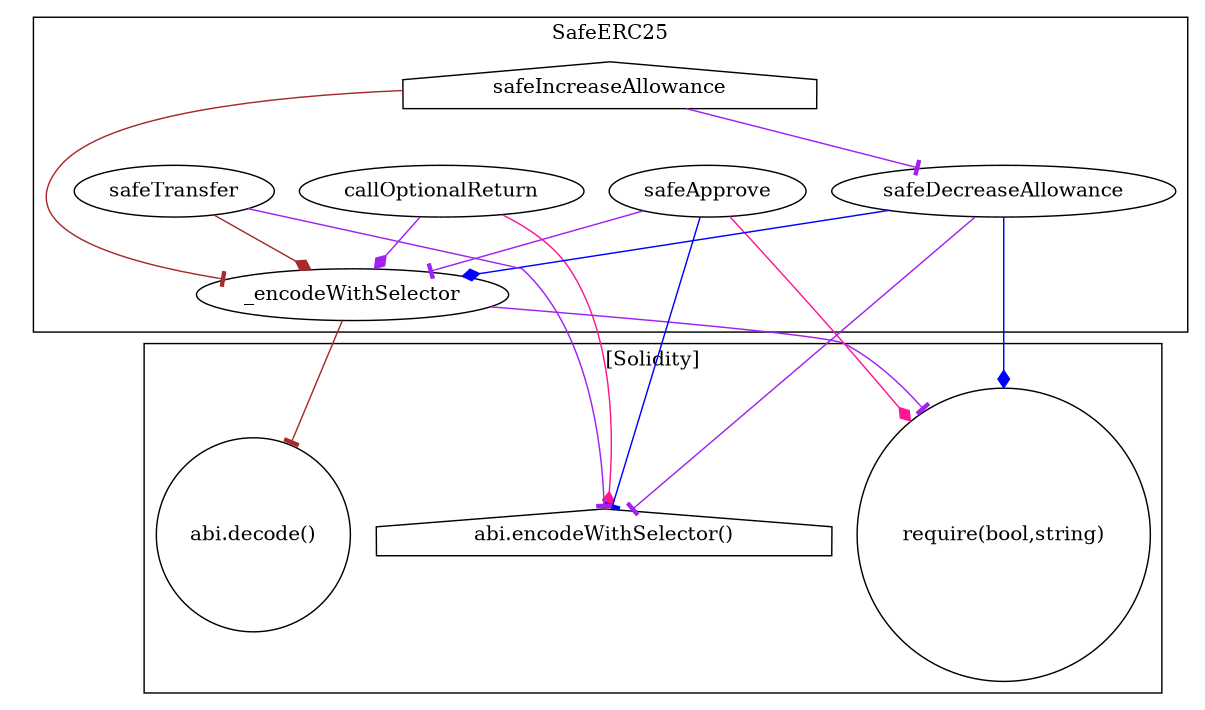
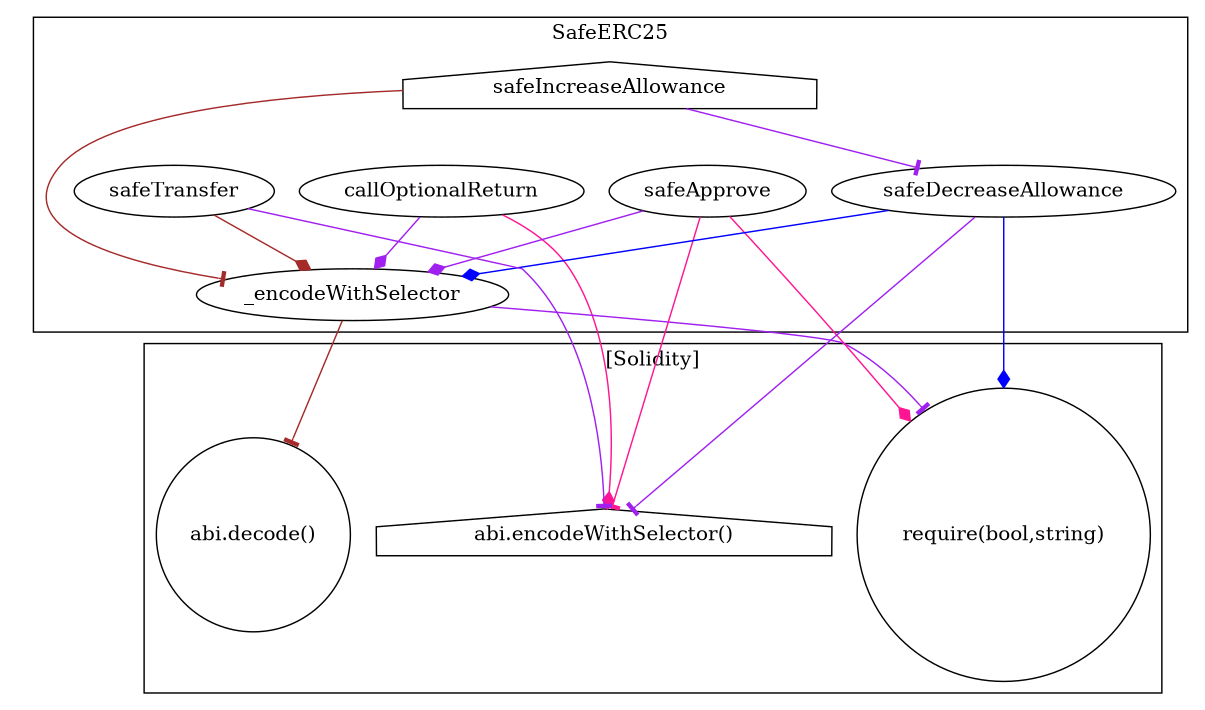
(529, 243) -> (529, 243)
(657, 360) -> (657, 360)
